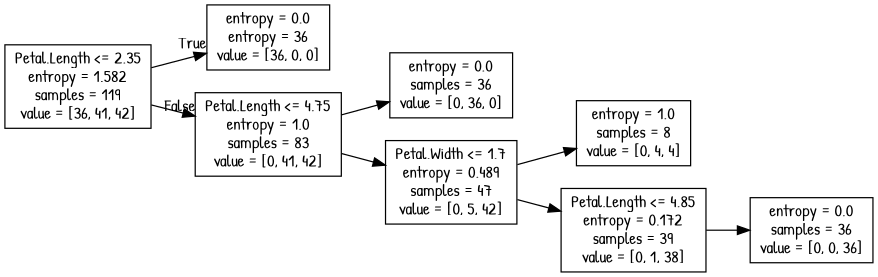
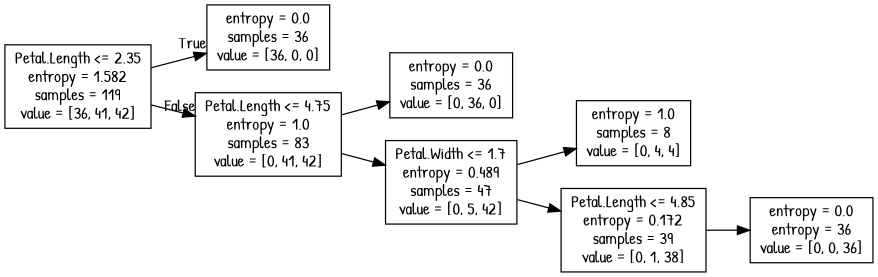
(268, 37) -> (268, 37)
(812, 230) -> (812, 230)
